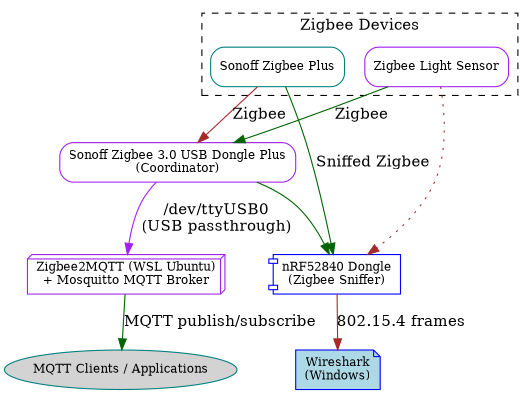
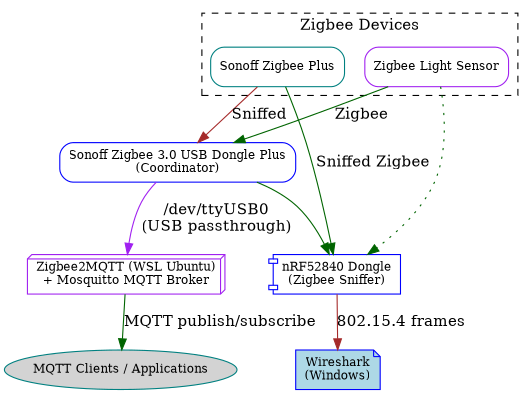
(259, 115) -> (259, 115)
(178, 162) -> (178, 162)
(436, 178) -> (436, 178)
